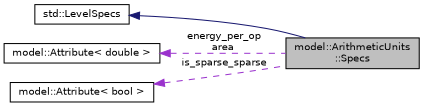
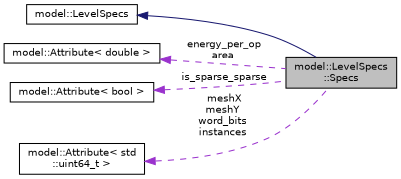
(82, 14) -> (82, 14)
(353, 53) -> (341, 73)
none -> (82, 159)
